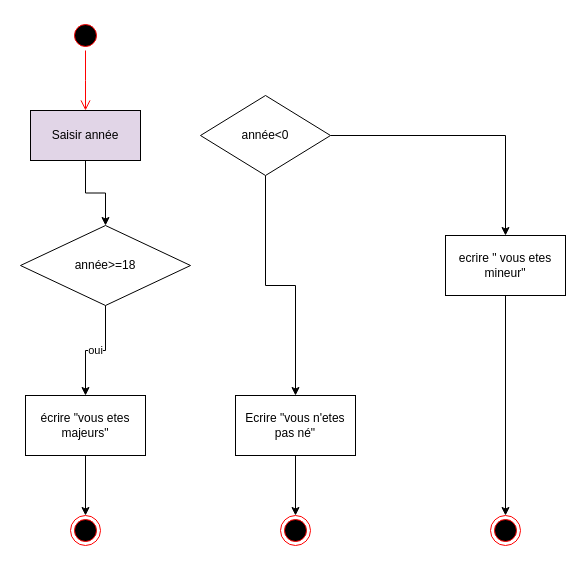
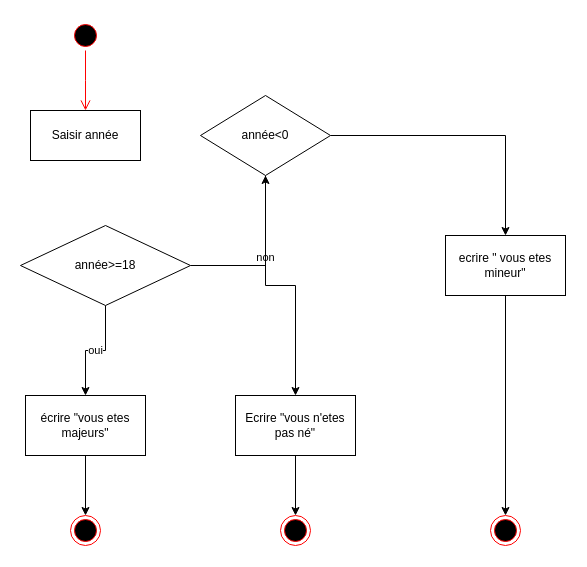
(86, 136) -> (86, 136)
(93, 193) -> none
none -> (227, 266)
